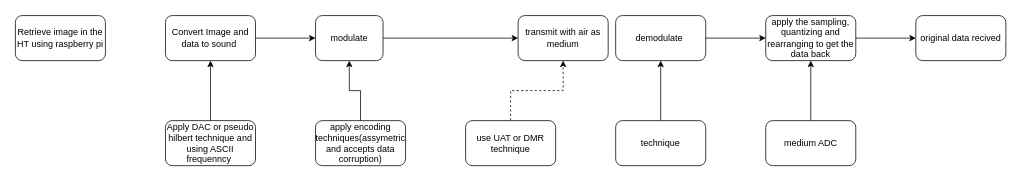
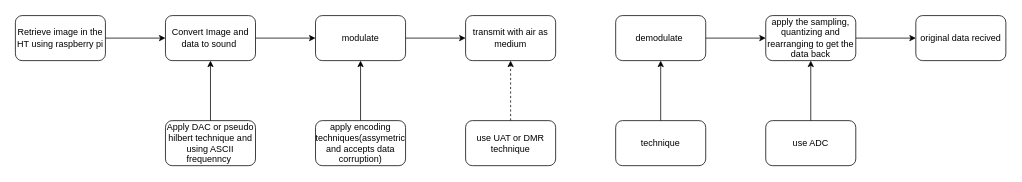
none -> (159, 38)
(349, 38) -> (360, 38)
(563, 38) -> (510, 38)
(810, 143) -> (810, 143)
